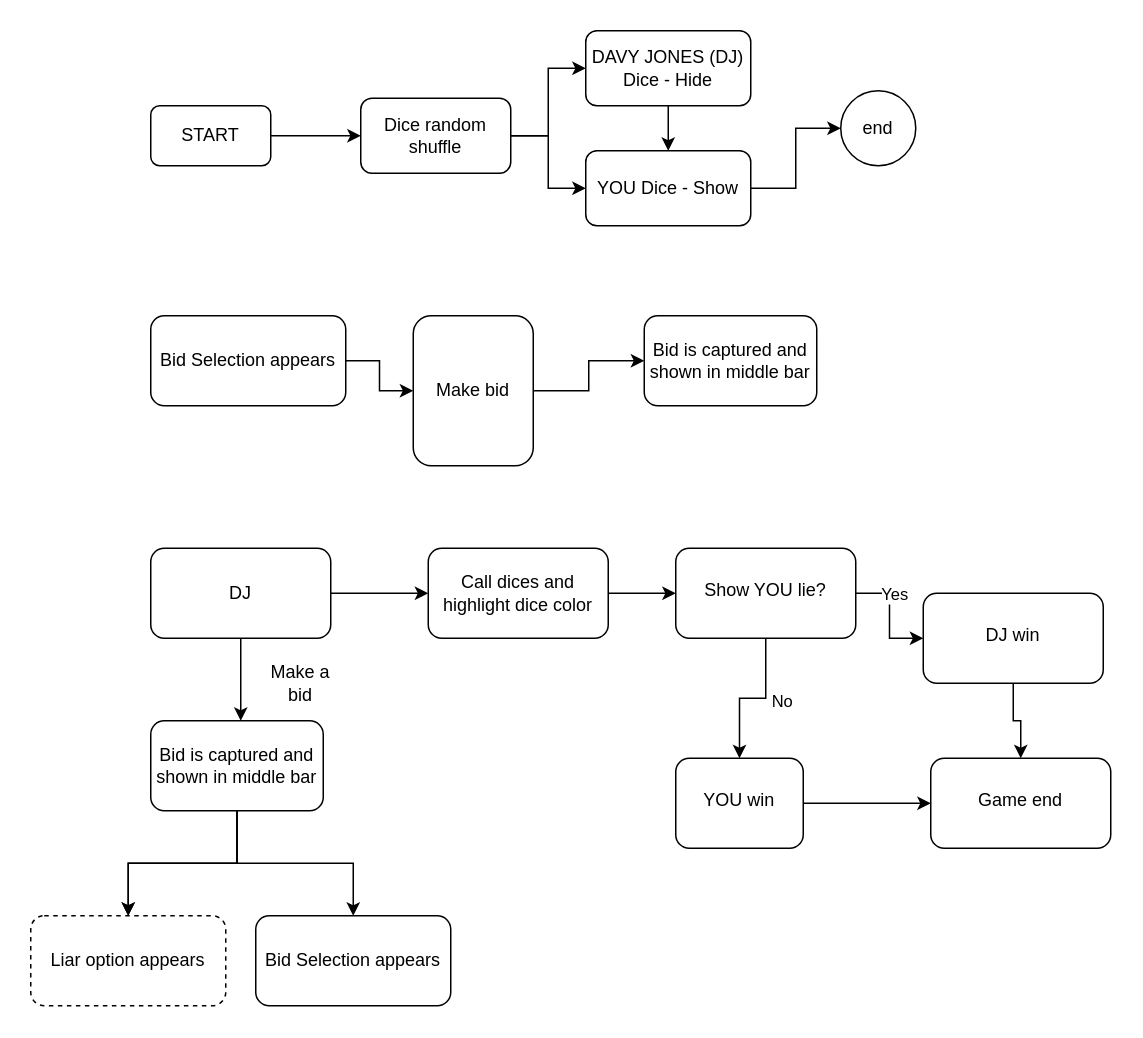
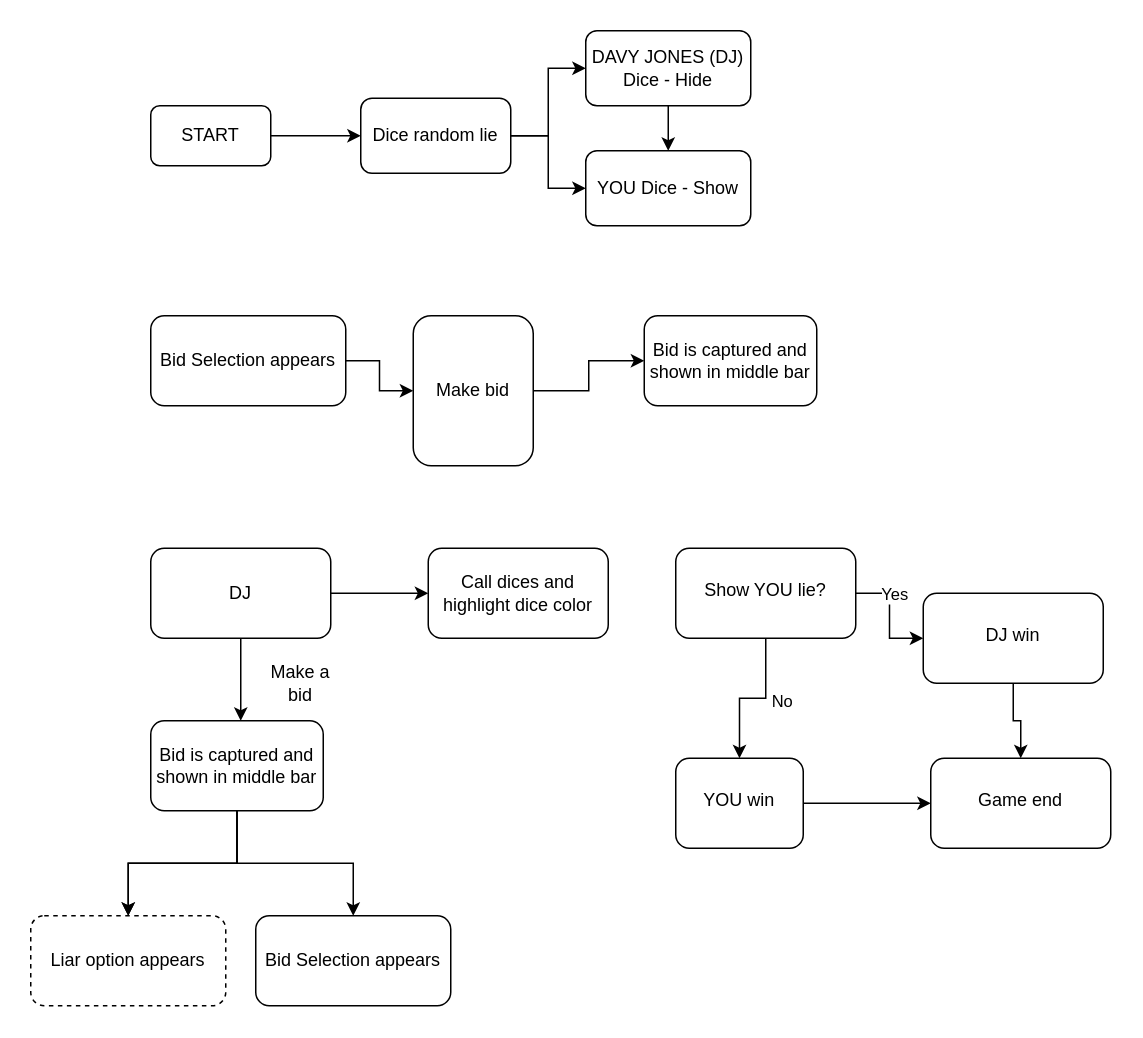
(878, 128) -> none
(436, 136) -> (436, 136)
(796, 163) -> none
(637, 593) -> none
